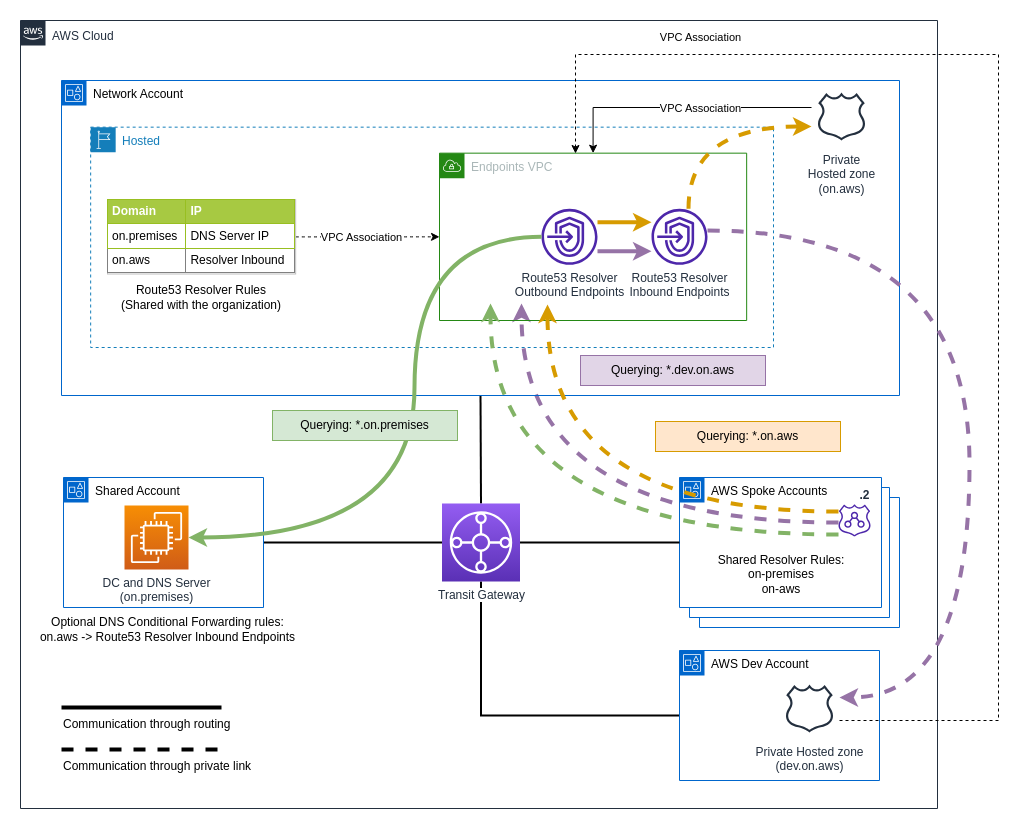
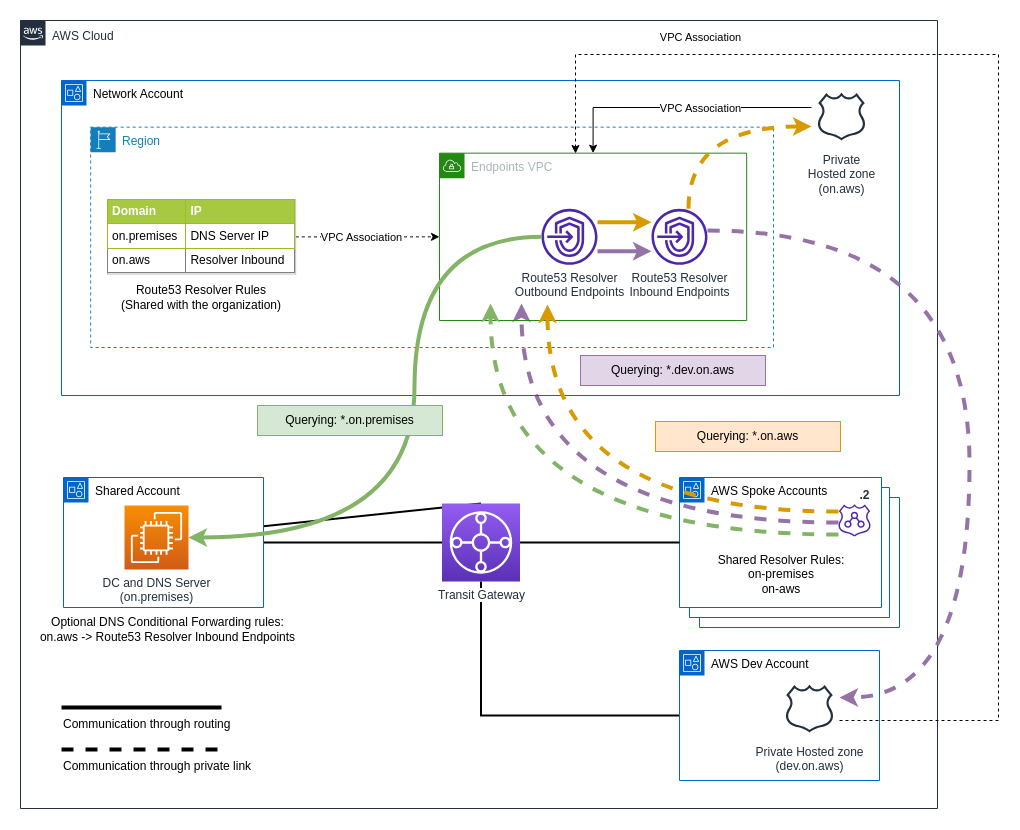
(143, 142) -> (141, 142)
(365, 426) -> (350, 421)
(481, 451) -> (384, 514)
